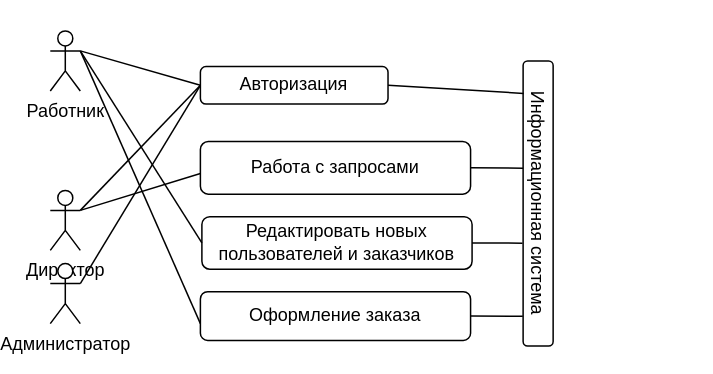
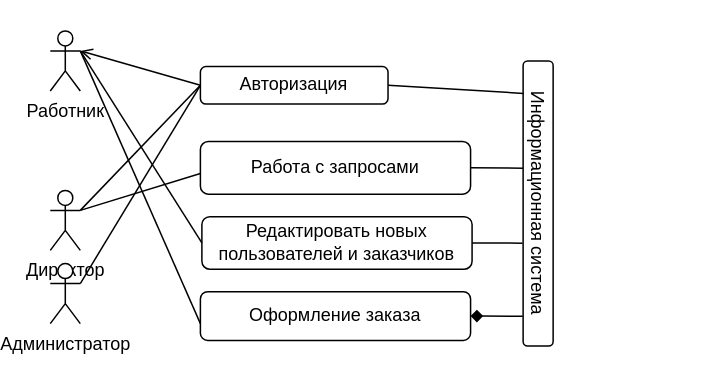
(88, 53) -> (88, 53)
(477, 316) -> (483, 316)
